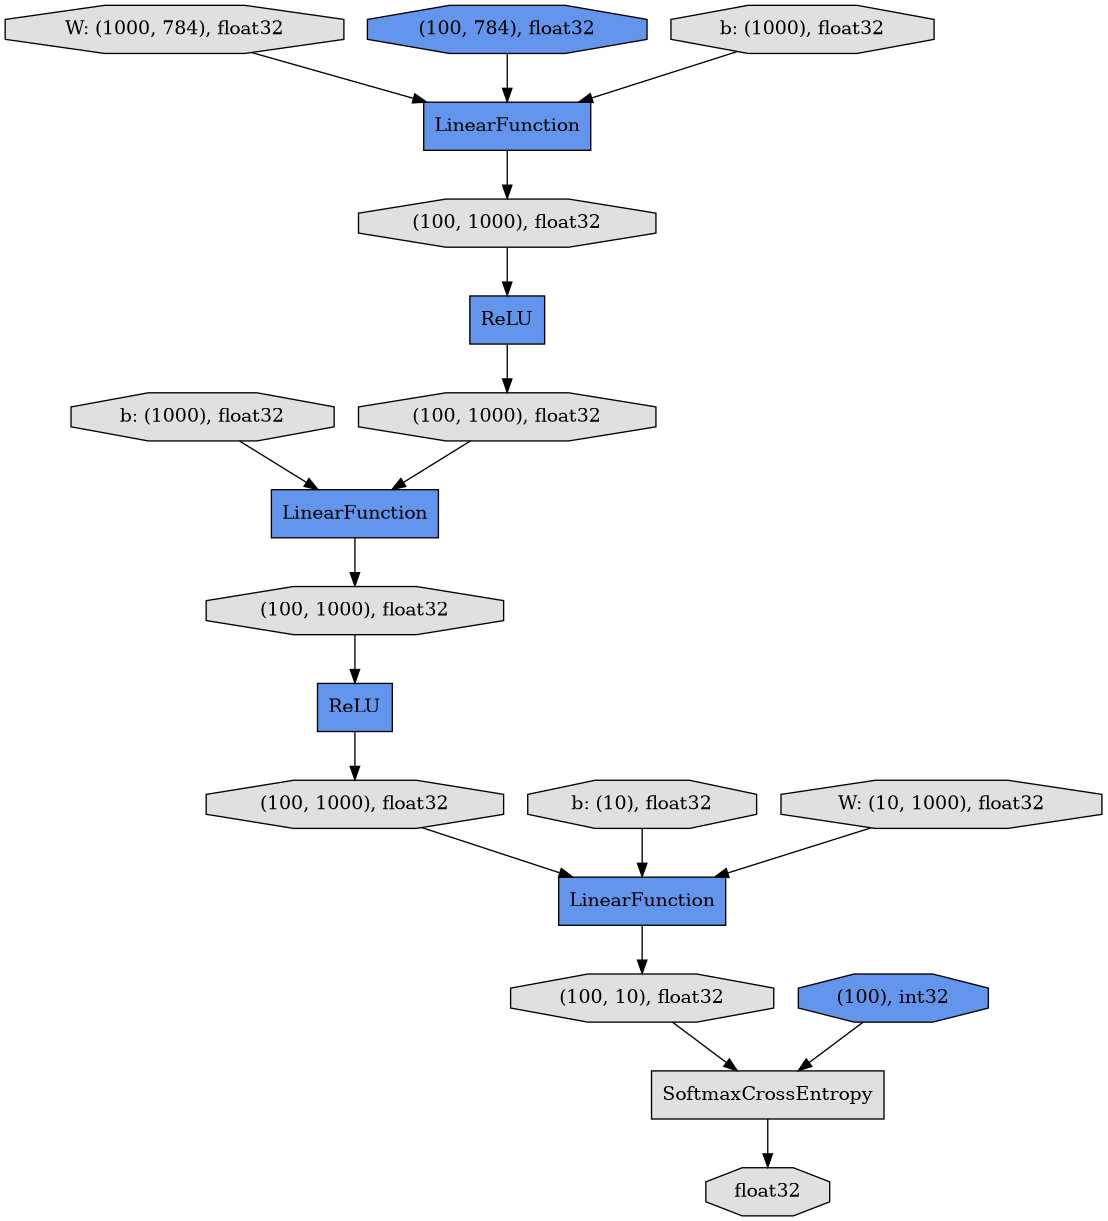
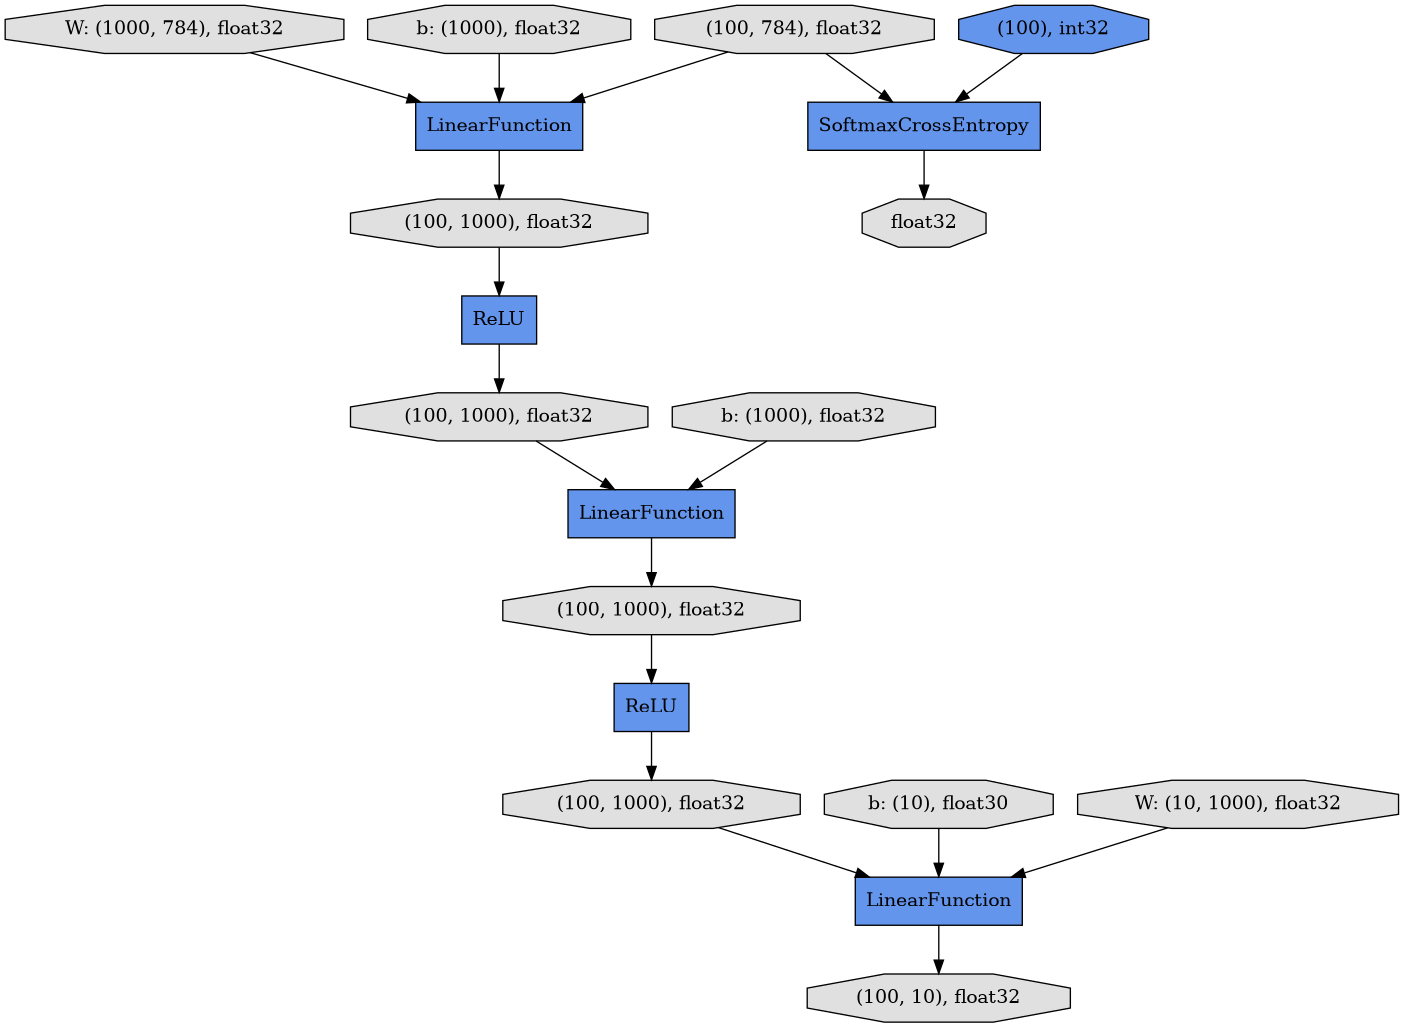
(507, 29) -> (794, 29)
(642, 804) -> (939, 804)
(699, 1042) -> (854, 74)
(768, 1095) -> (924, 126)
